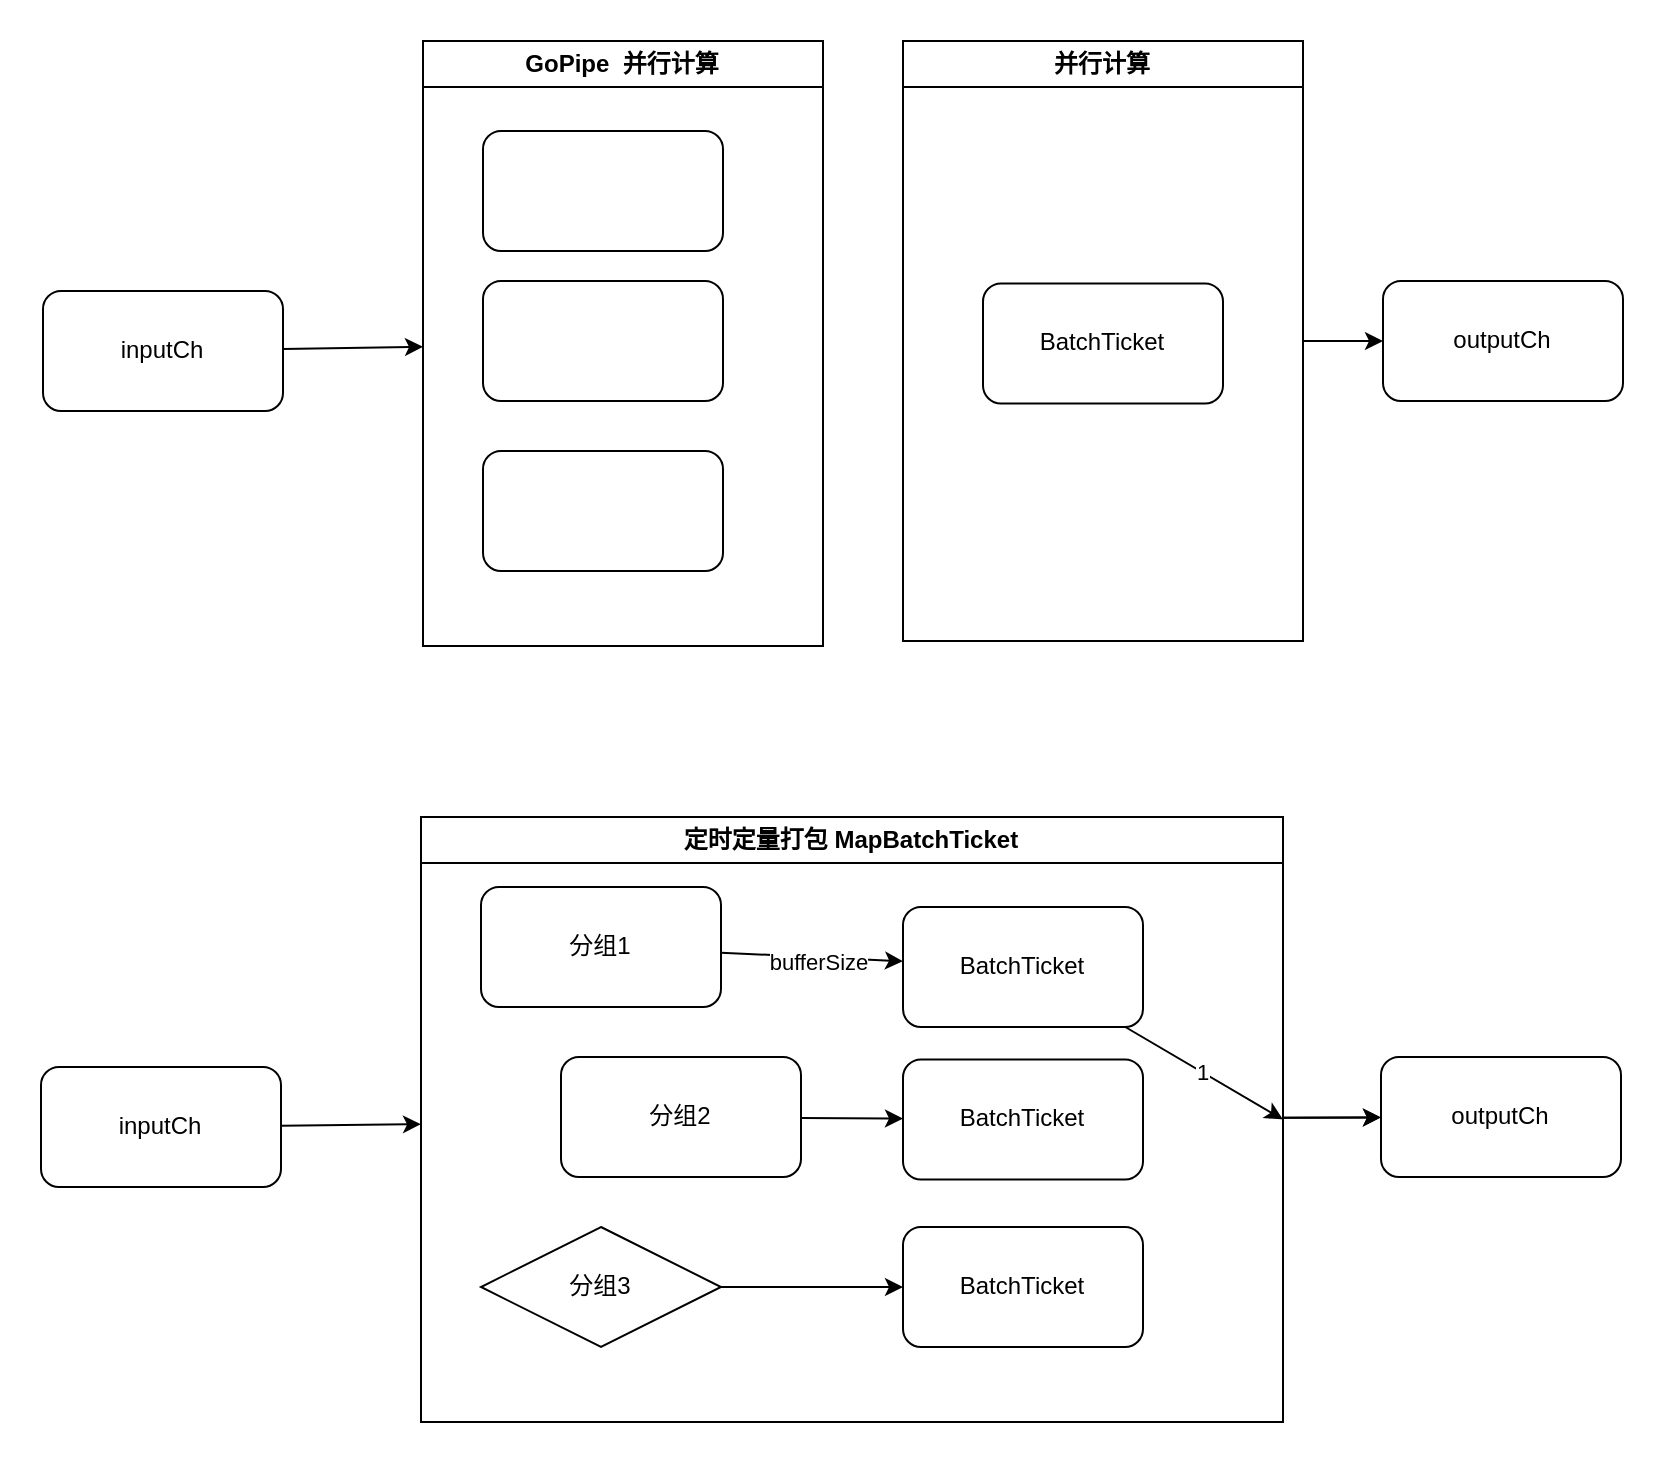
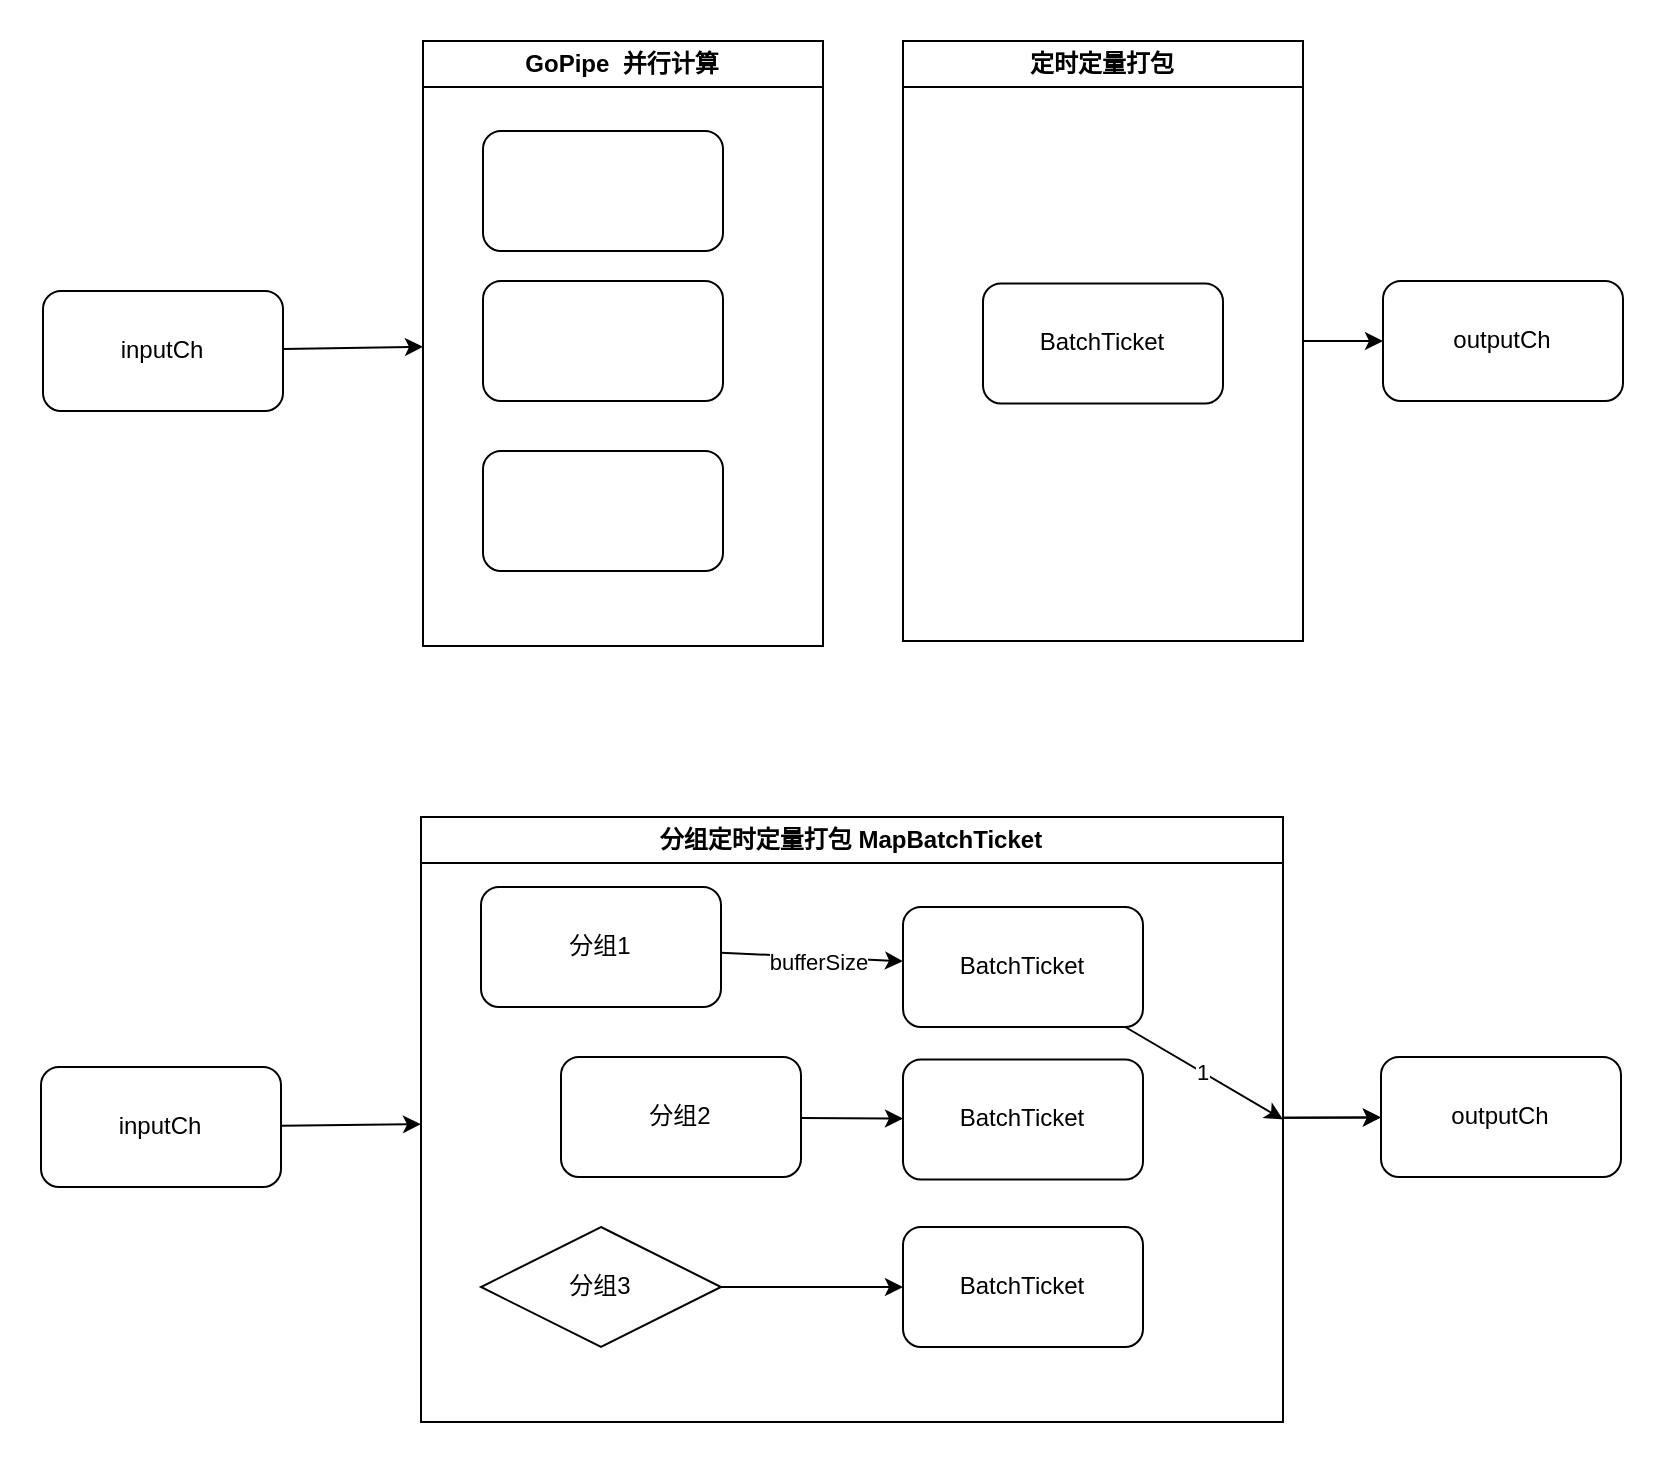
(1103, 65) -> (1103, 65)
(852, 841) -> (852, 841)
